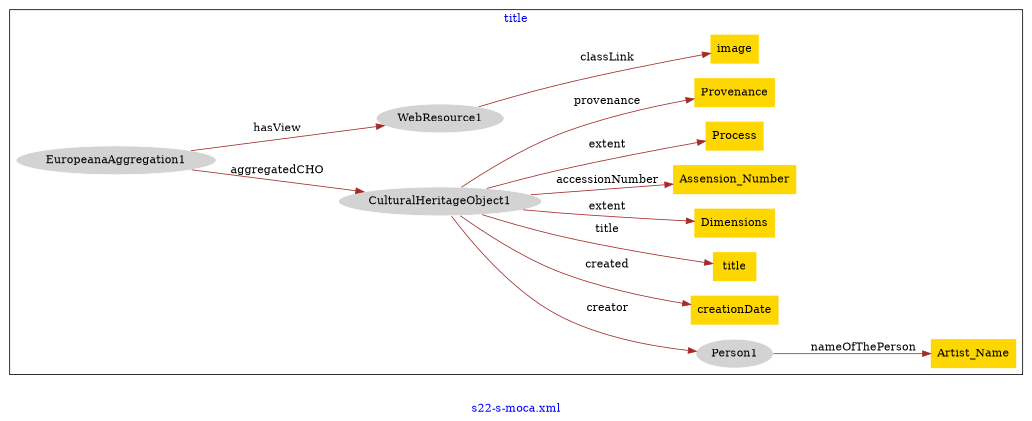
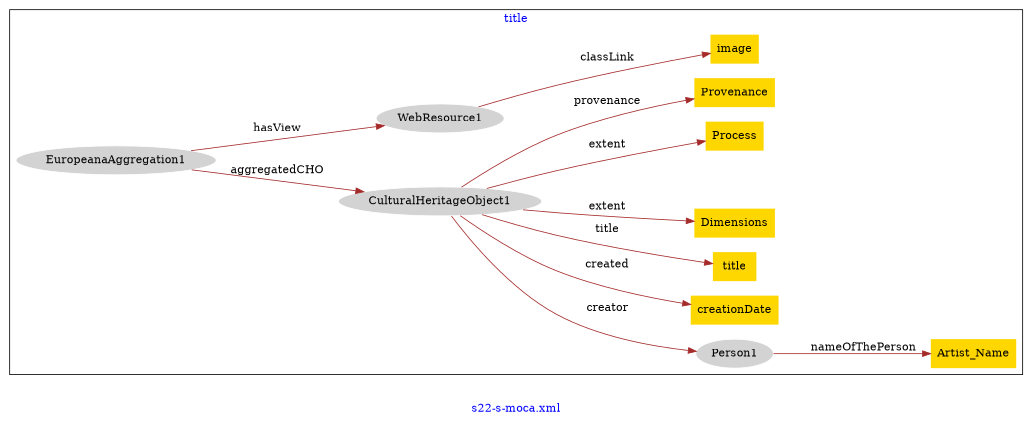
(735, 180) -> none
